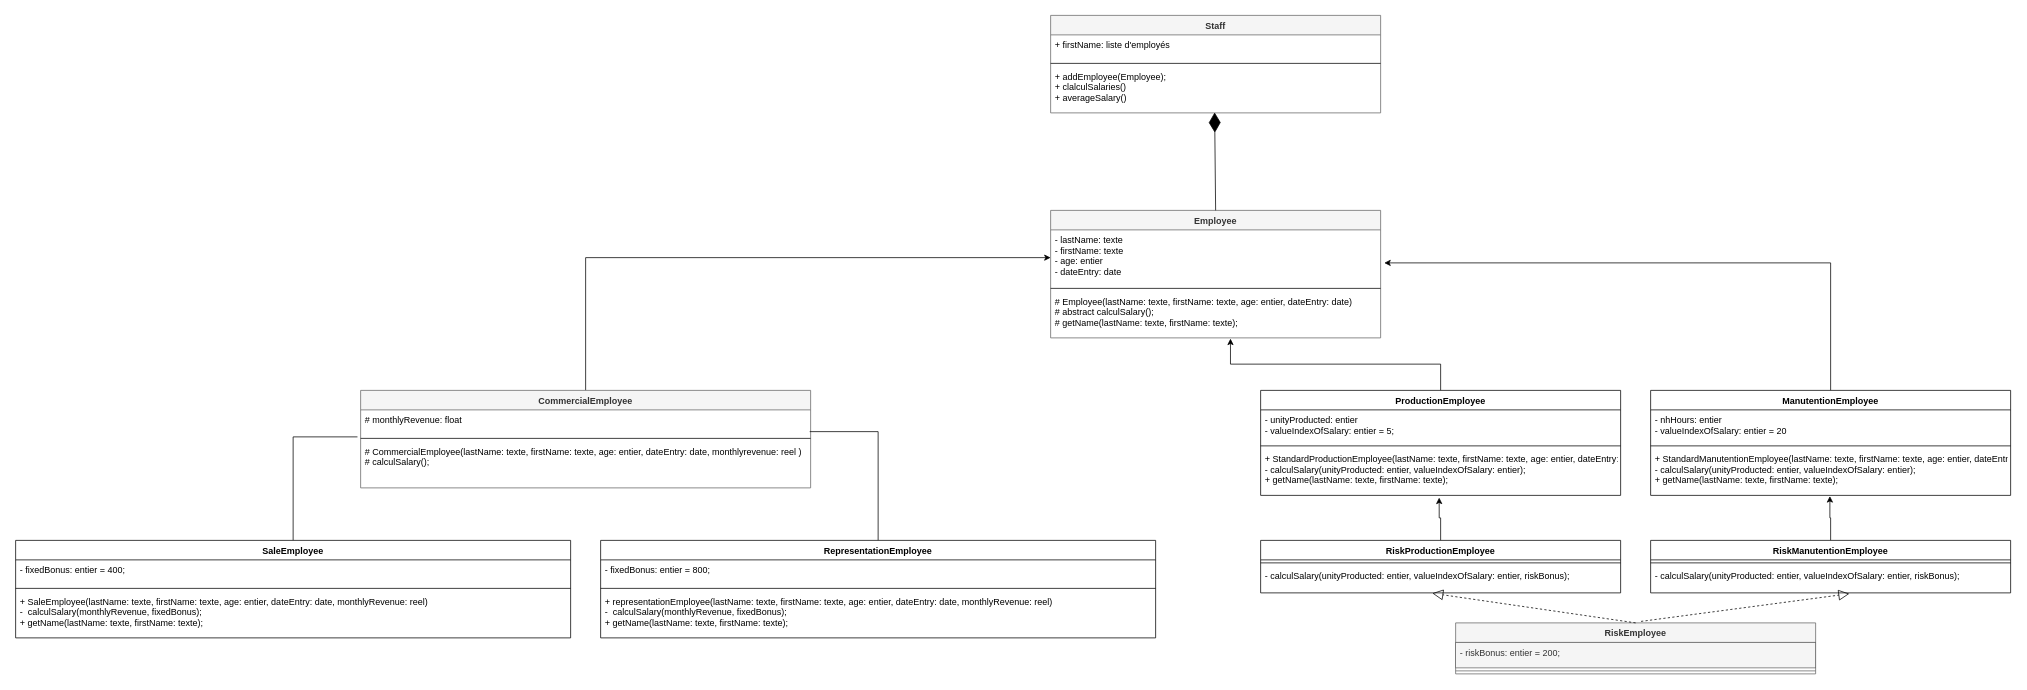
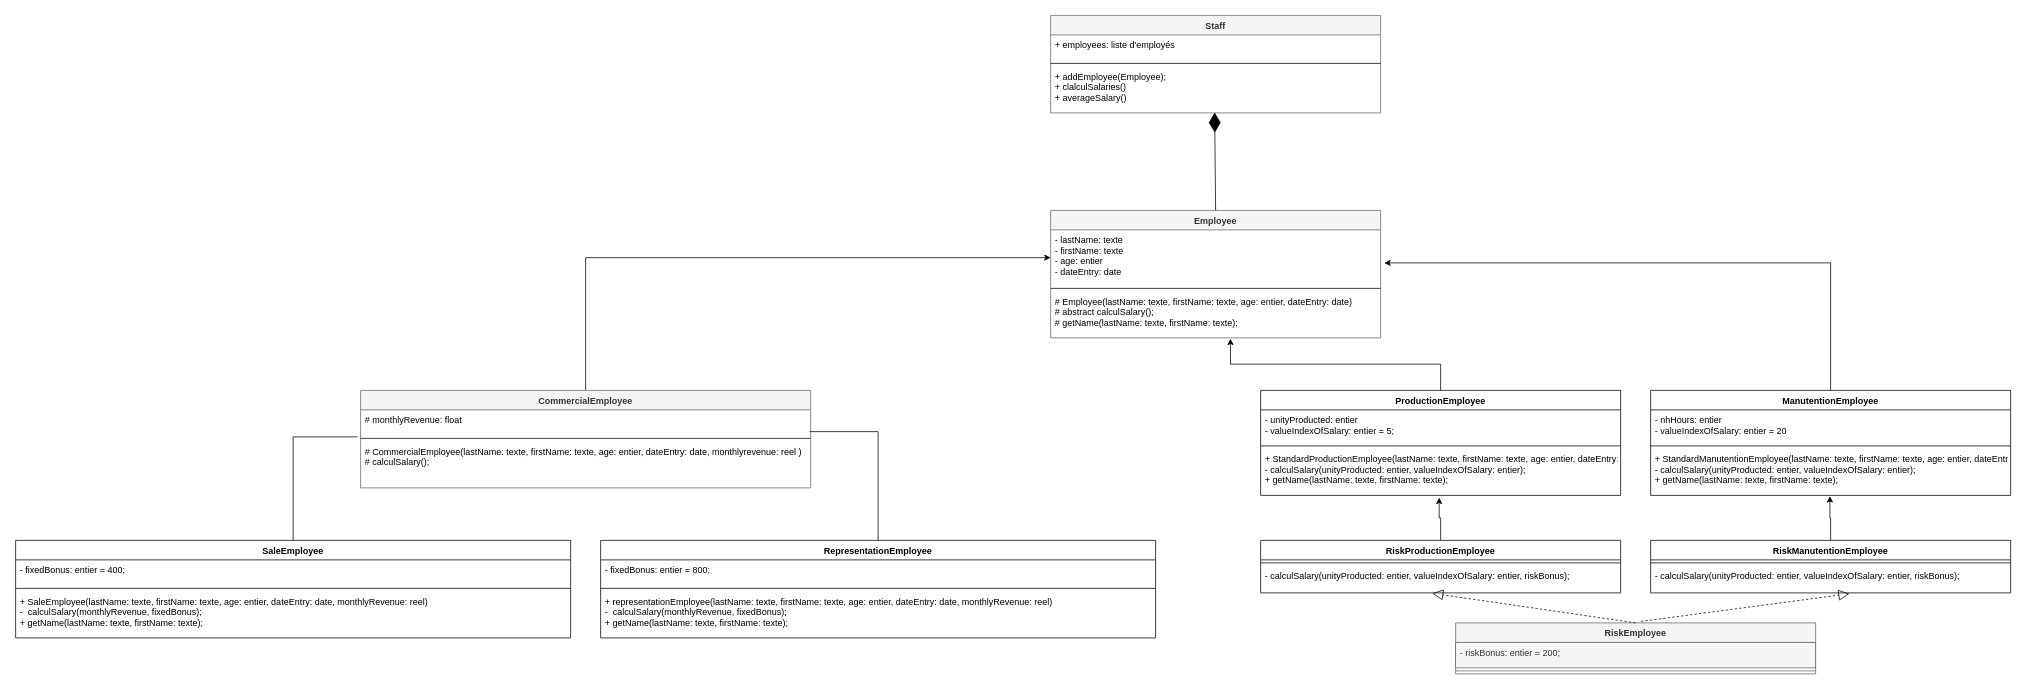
(1117, 45) -> (1117, 45)
